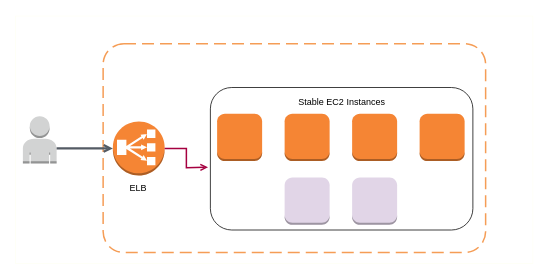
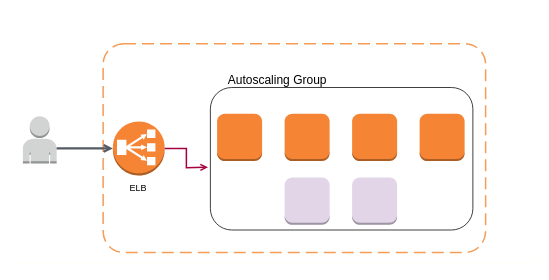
none -> (278, 80)
(342, 102) -> none
